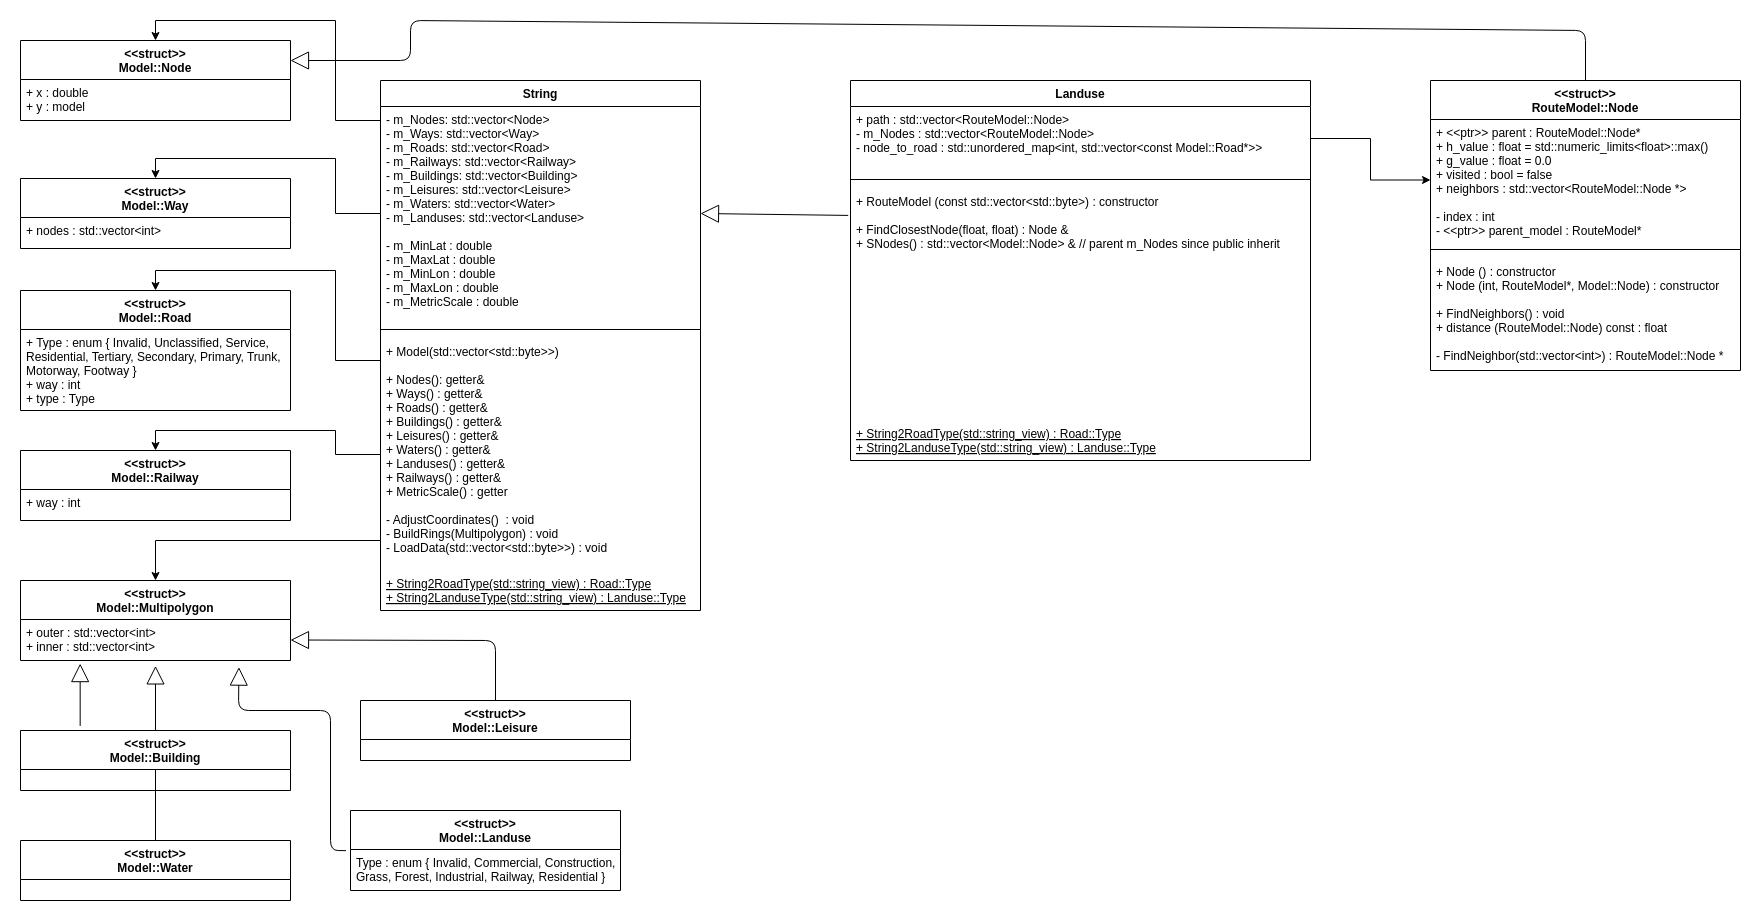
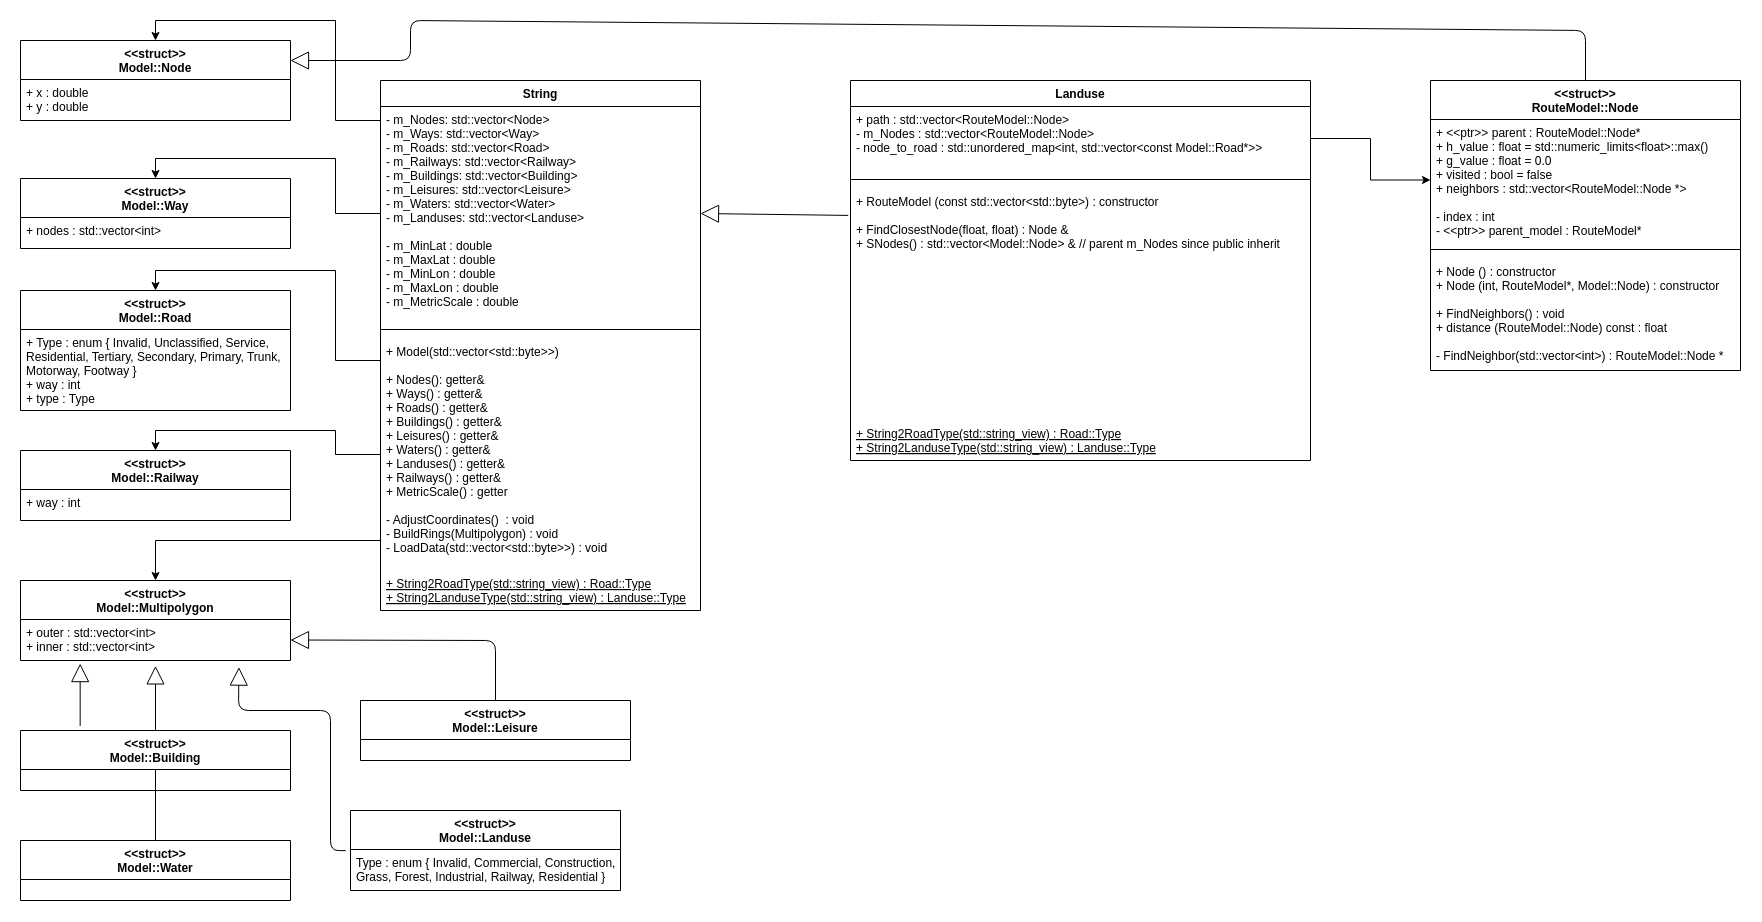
(59, 93) -> (59, 93)
